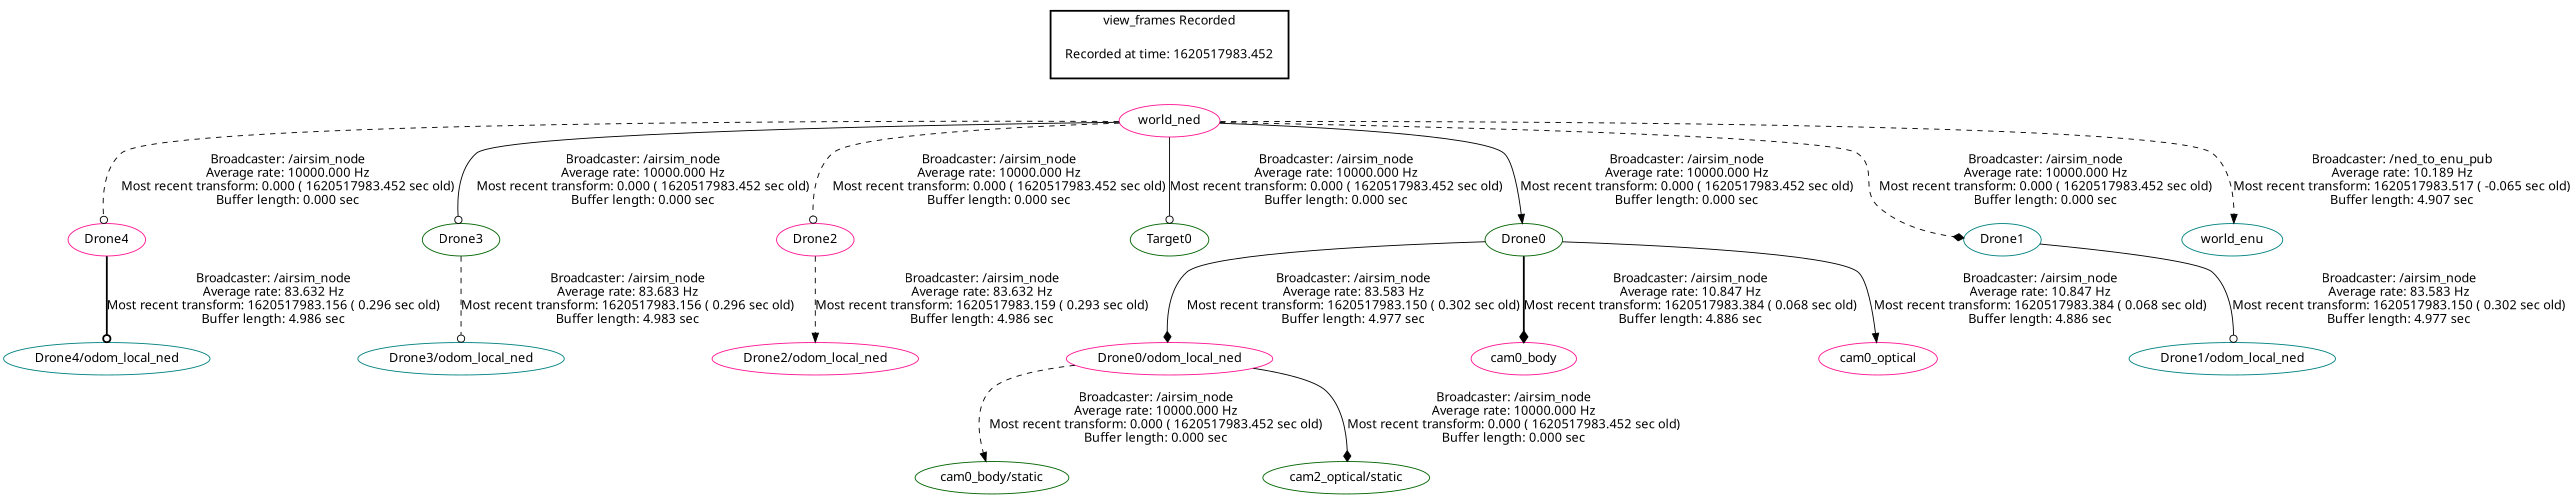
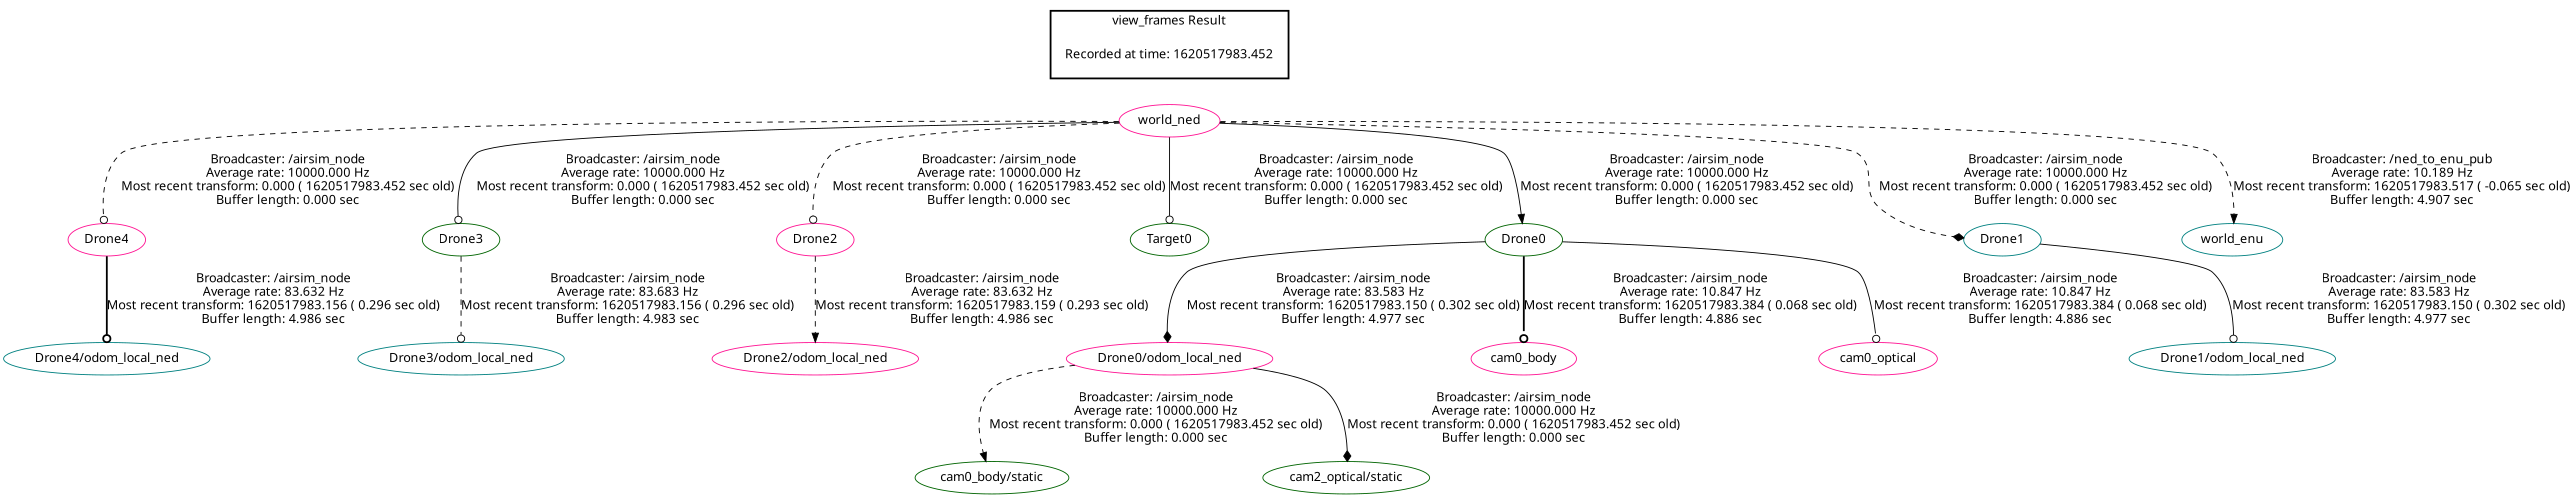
(1170, 21) -> (1170, 21)
(1744, 252) -> (1744, 252)
(1524, 294) -> (1524, 294)
